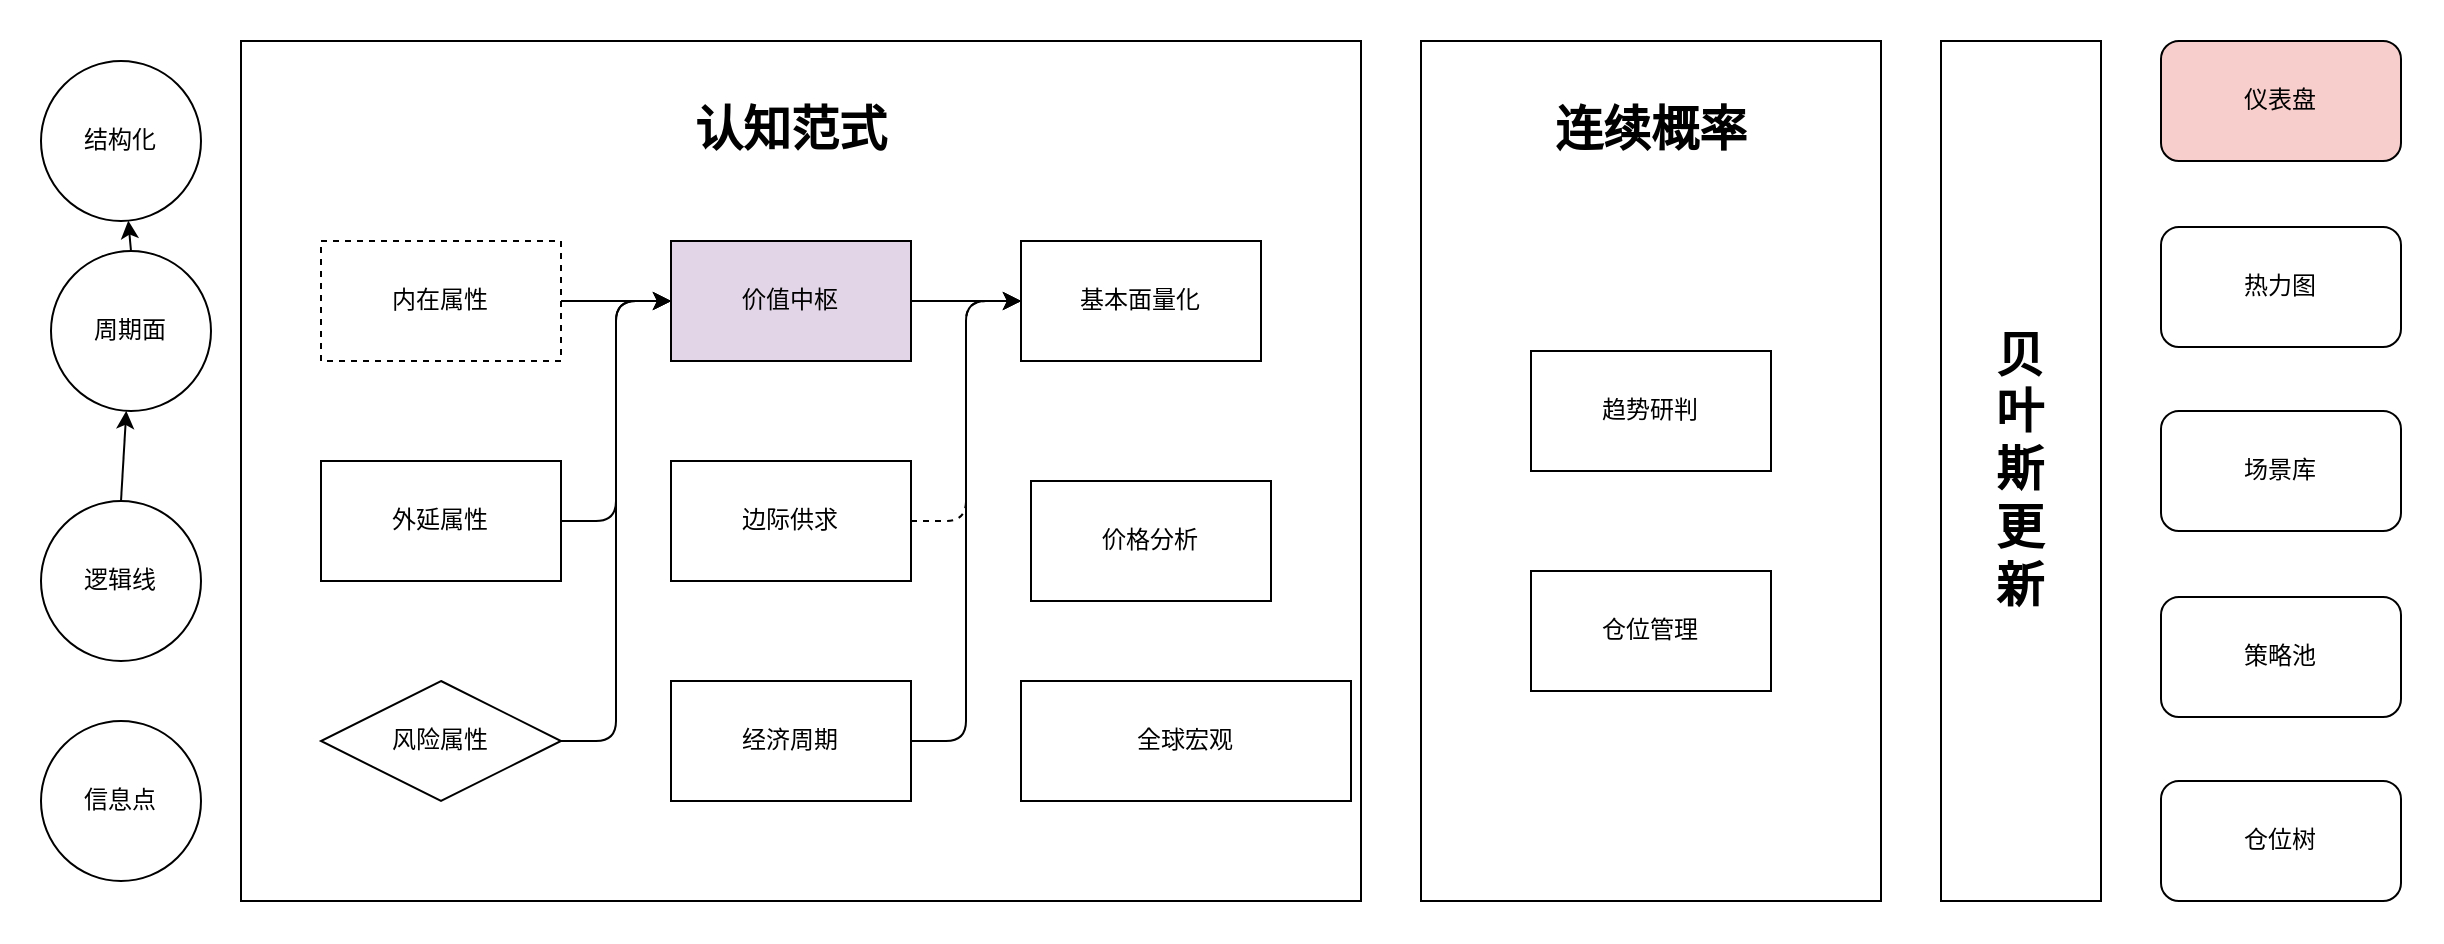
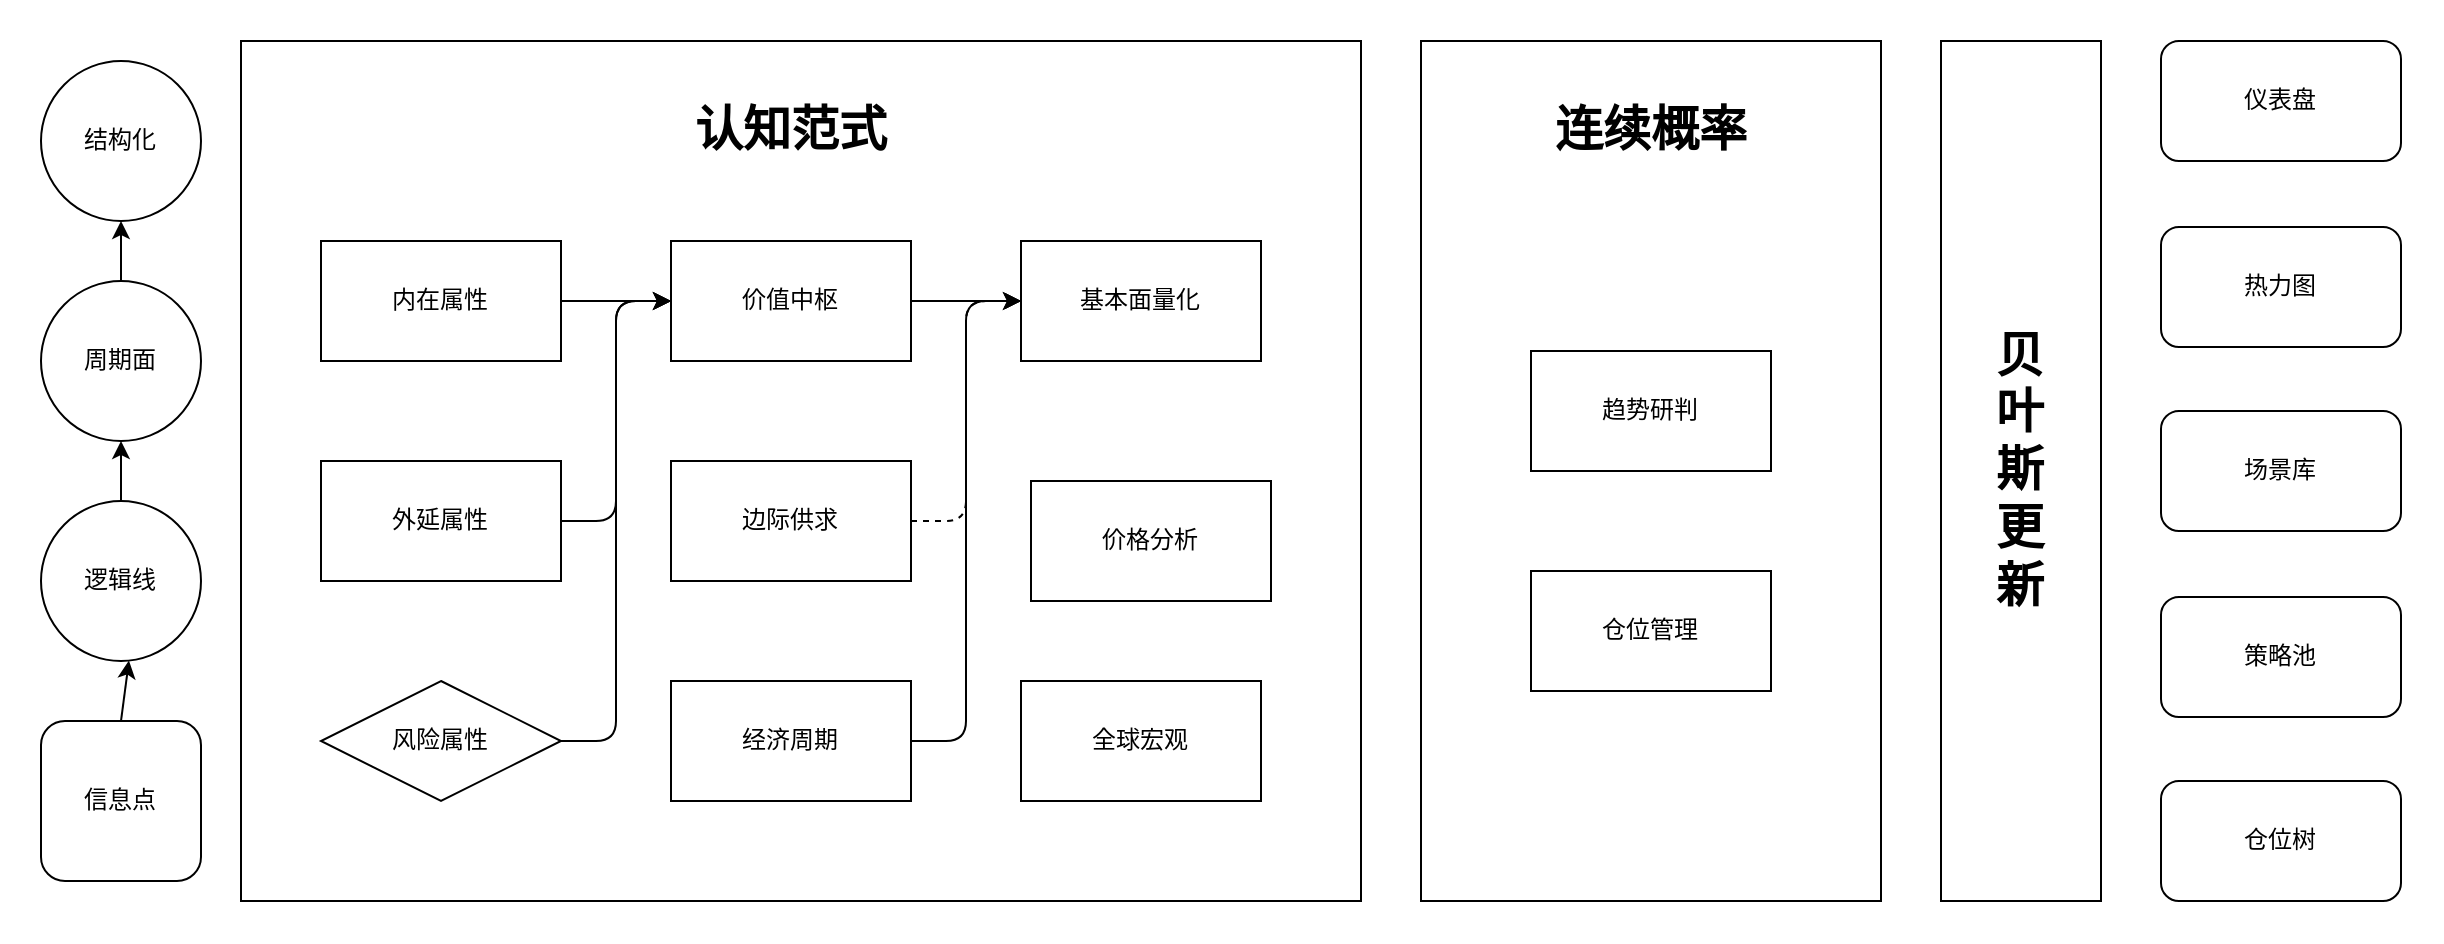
(2281, 101) -> (2281, 101)
(441, 301) -> (441, 301)
(791, 301) -> (791, 301)
(911, 301) -> (911, 301)
(131, 331) -> (121, 361)
none -> (124, 697)
(1186, 741) -> (1141, 741)
(121, 801) -> (121, 801)
